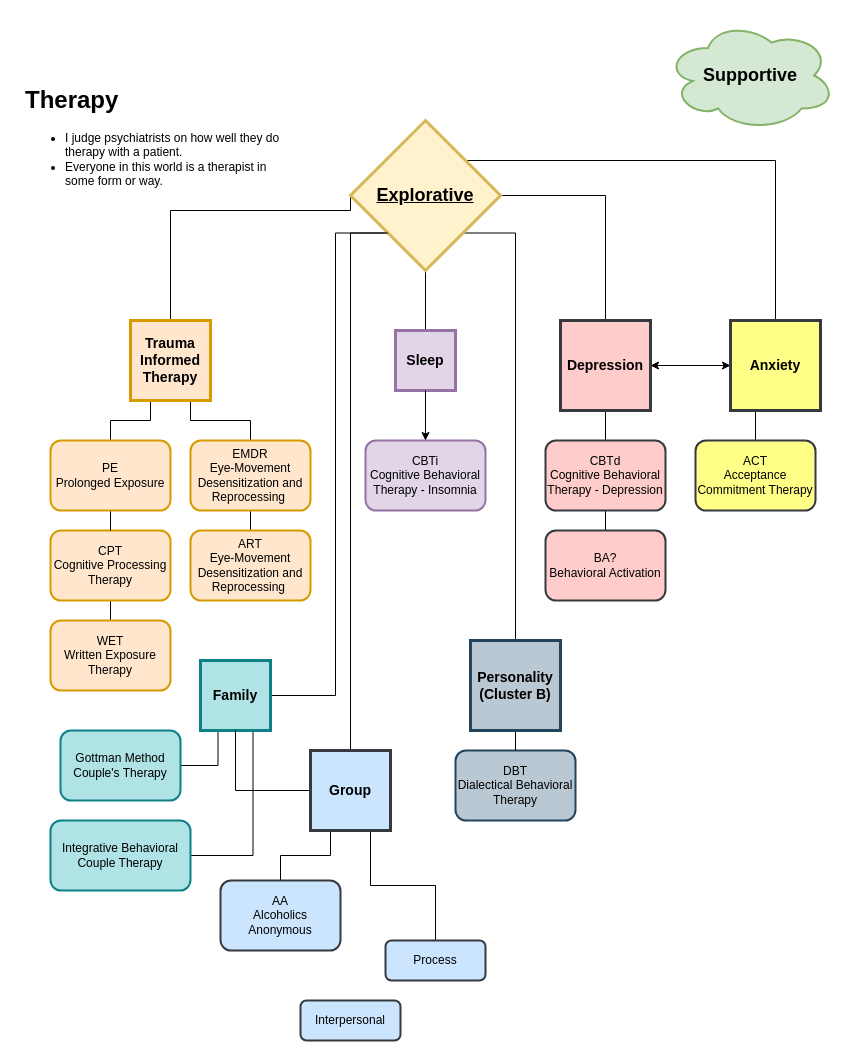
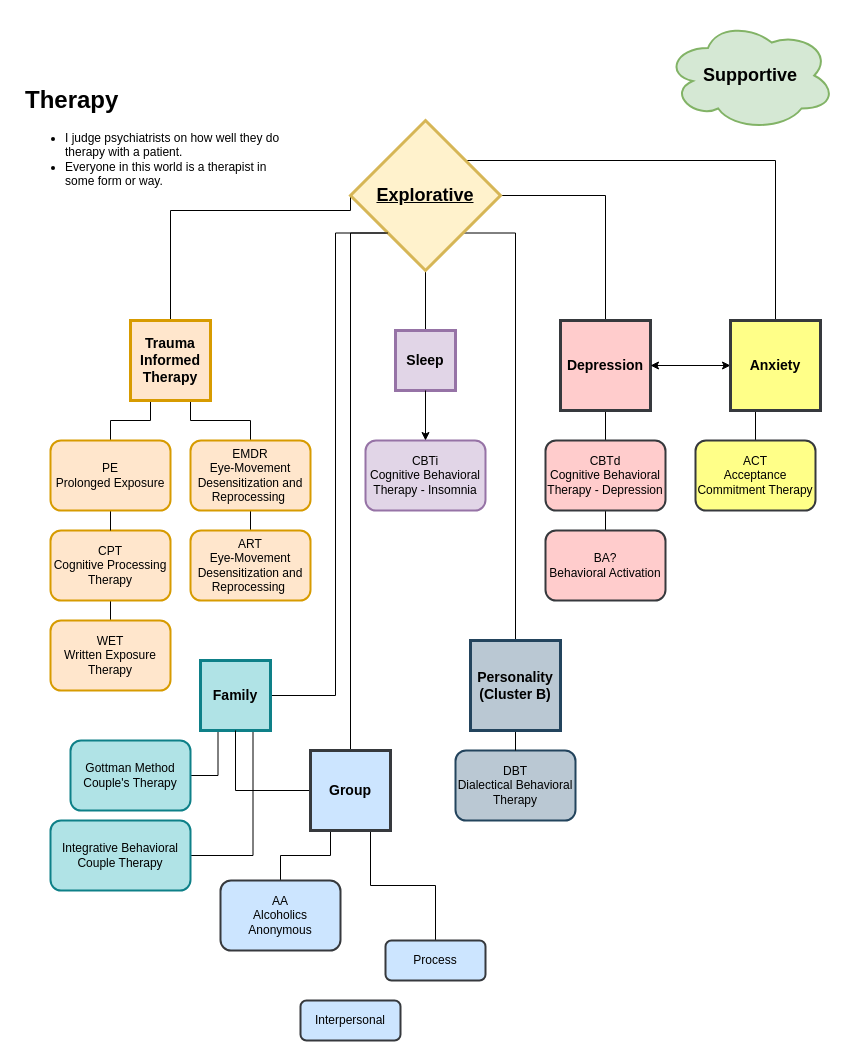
(121, 766) -> (131, 776)
